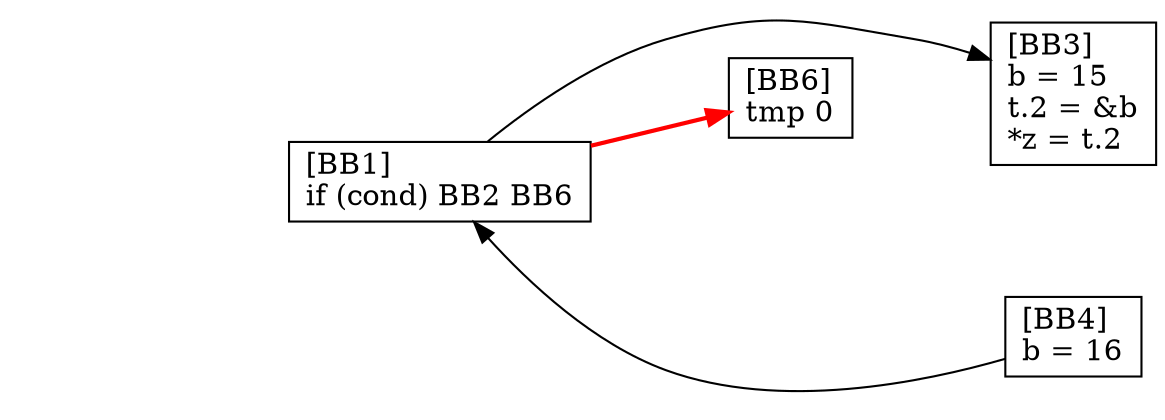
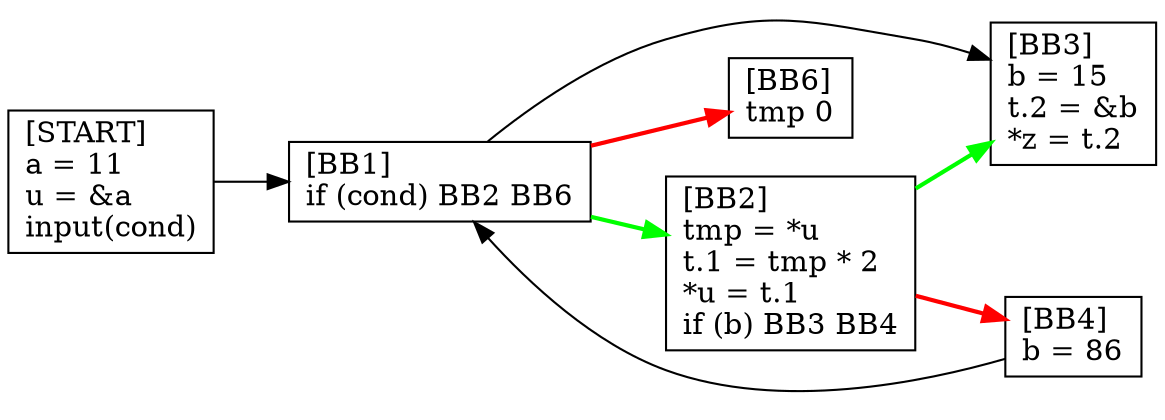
none -> (111, 182)
none -> (791, 263)
(1073, 337) -> (1073, 337)
